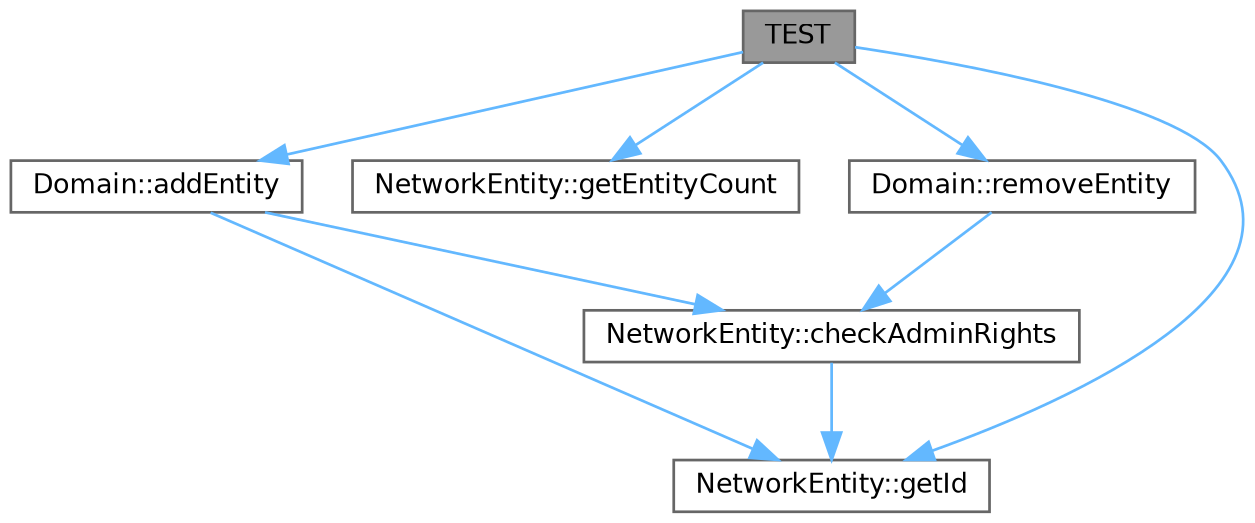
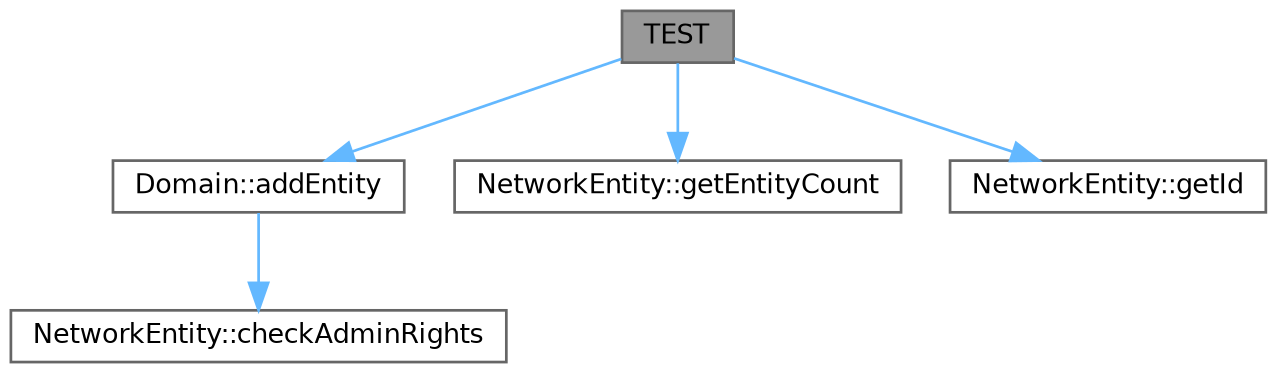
(1022, 186) -> none
(482, 331) -> none
(832, 398) -> none
